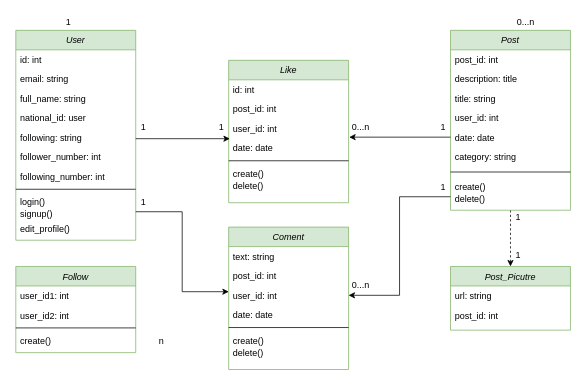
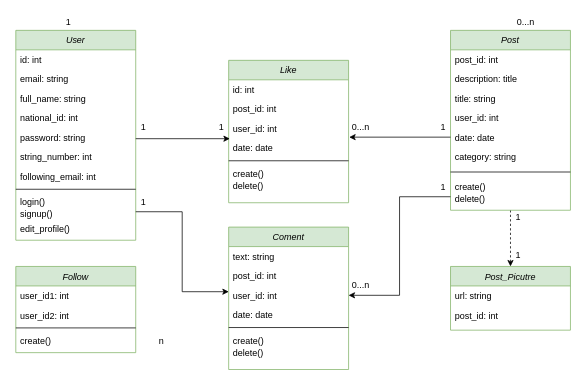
(56, 119) -> (53, 119)
(55, 138) -> (56, 138)
(64, 158) -> (60, 158)
(65, 177) -> (61, 177)
